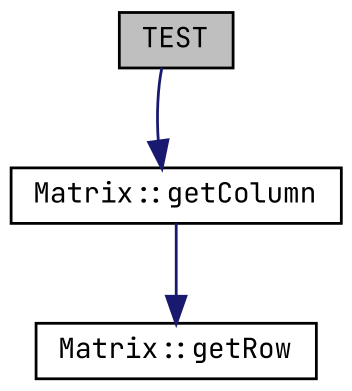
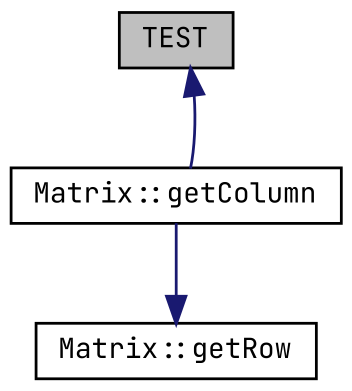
(158, 104) -> (195, 132)
